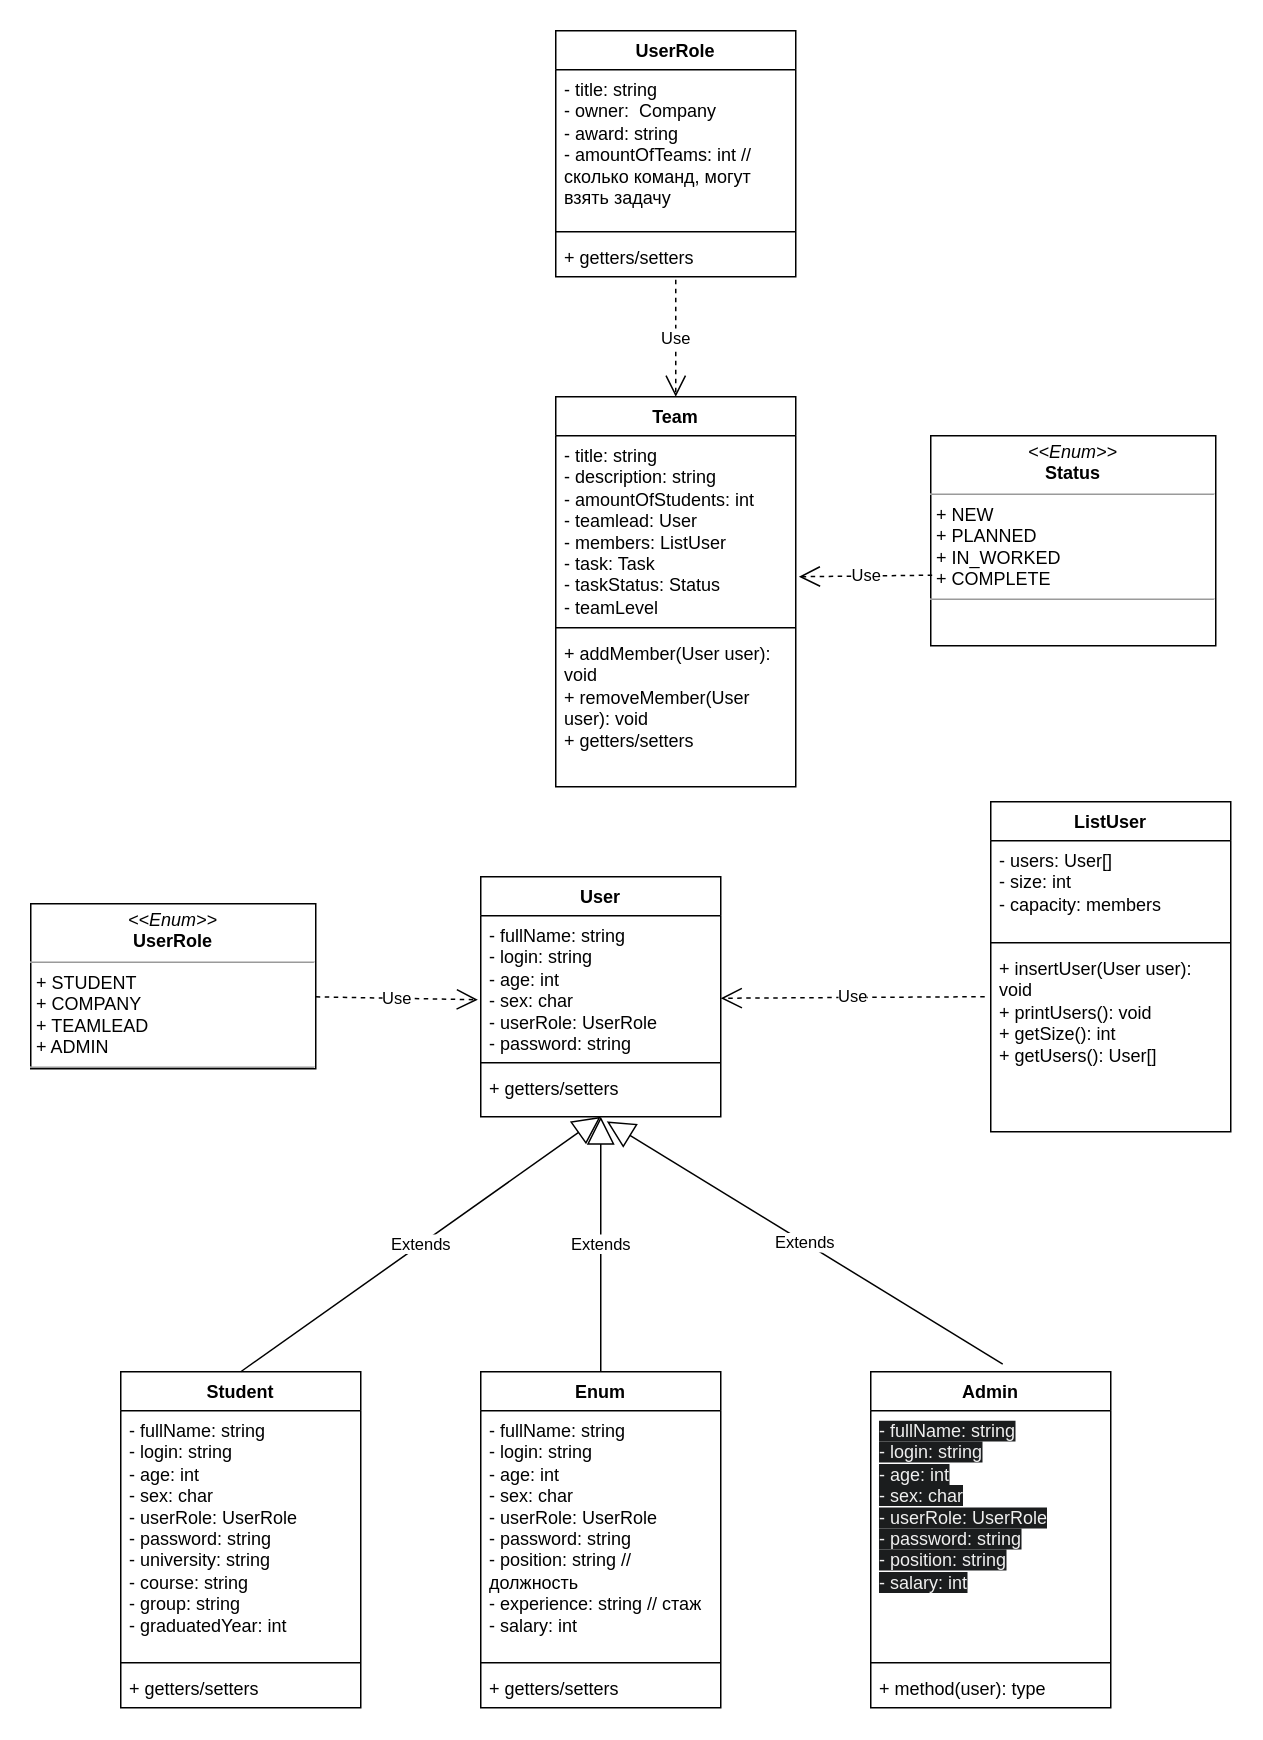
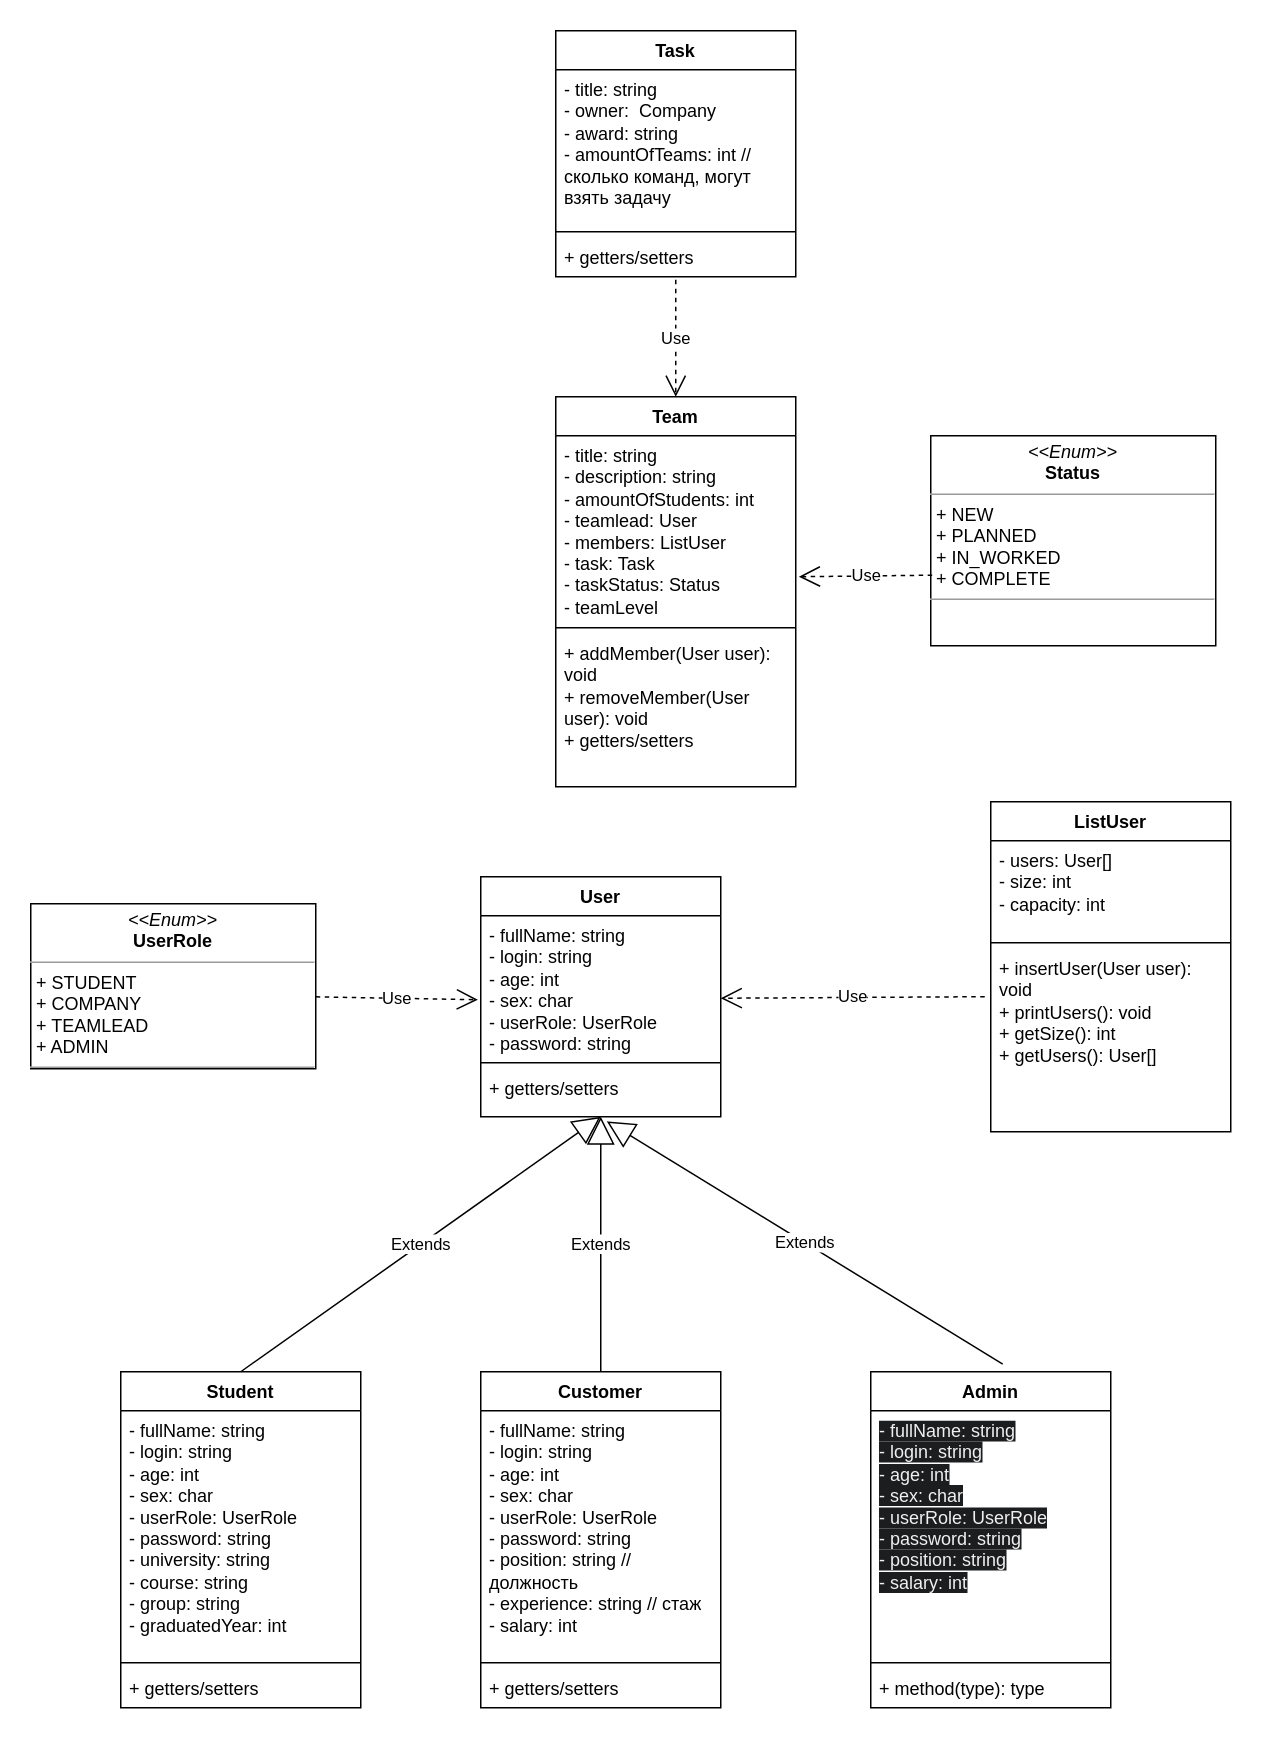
(676, 52) -> (676, 52)
(1086, 884) -> (1068, 884)
(601, 1393) -> (601, 1393)
(974, 1690) -> (974, 1690)
